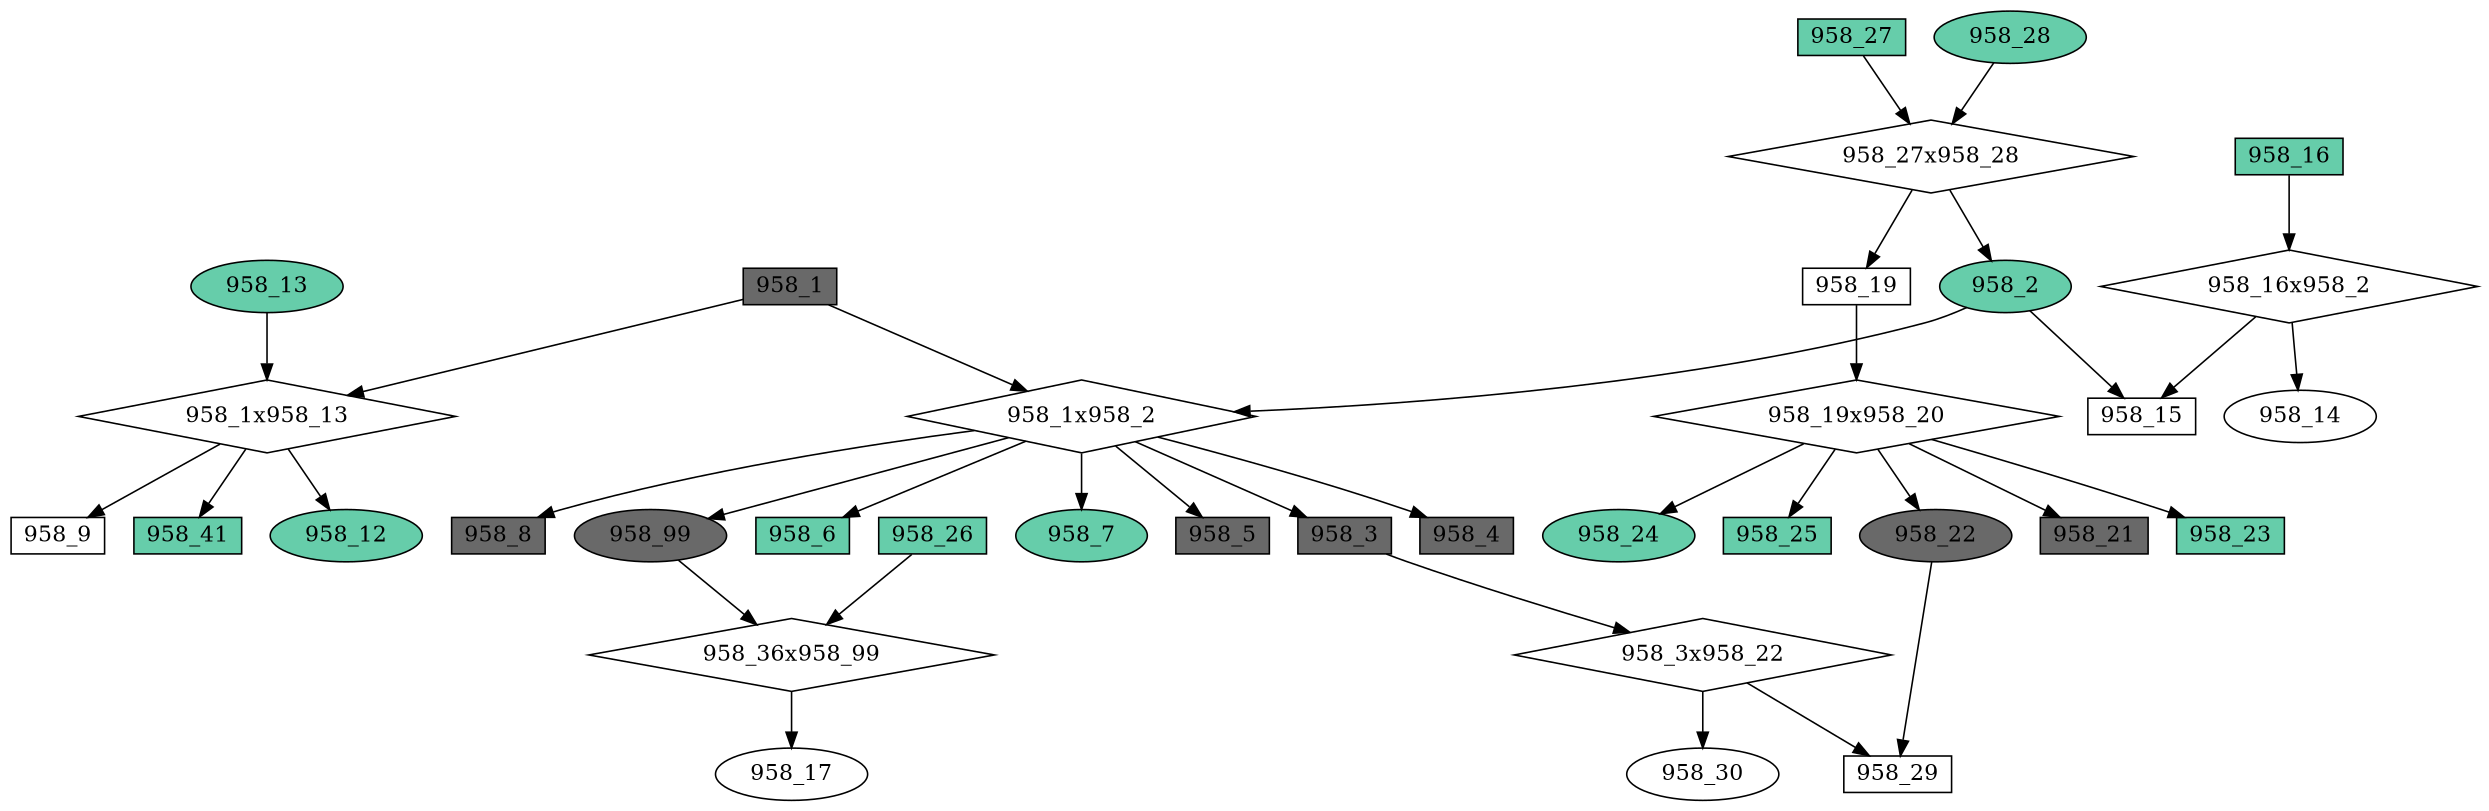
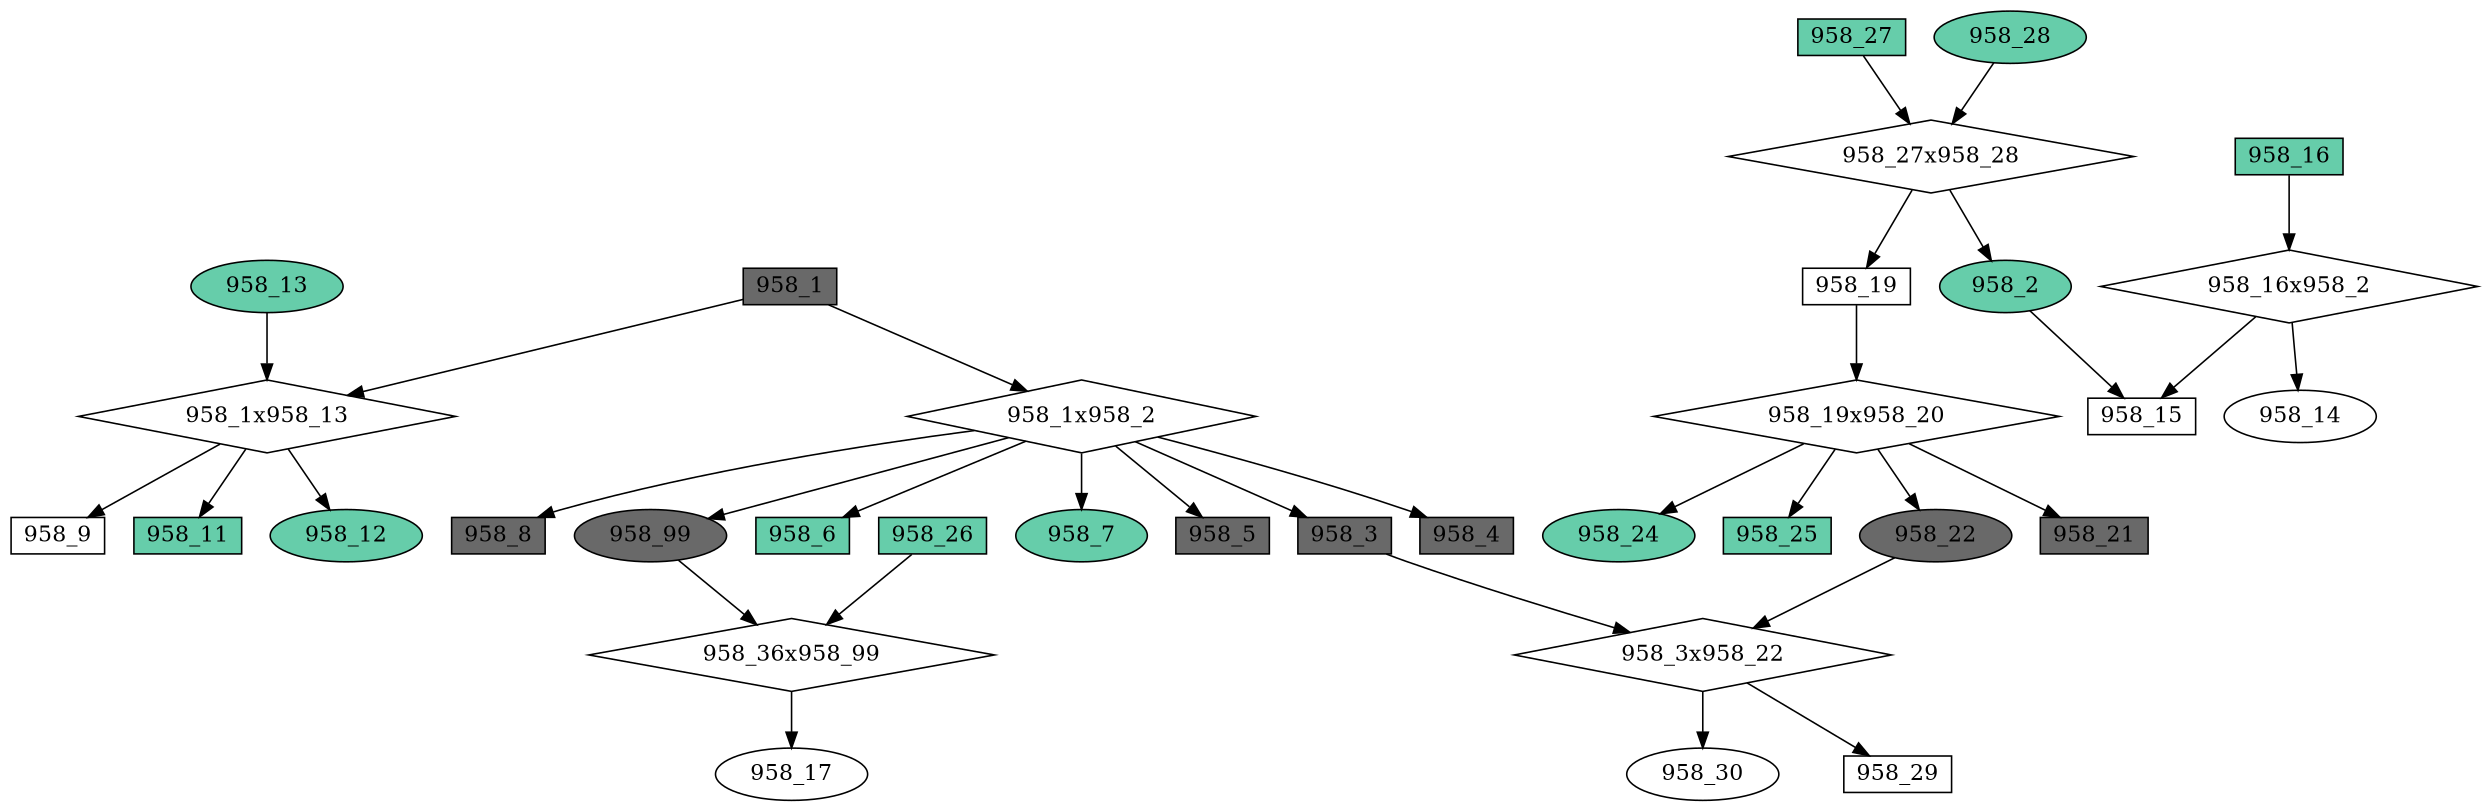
(1612, 381) -> none
(188, 536) -> (188, 536)
(2230, 536) -> none
(1917, 651) -> (1831, 589)
